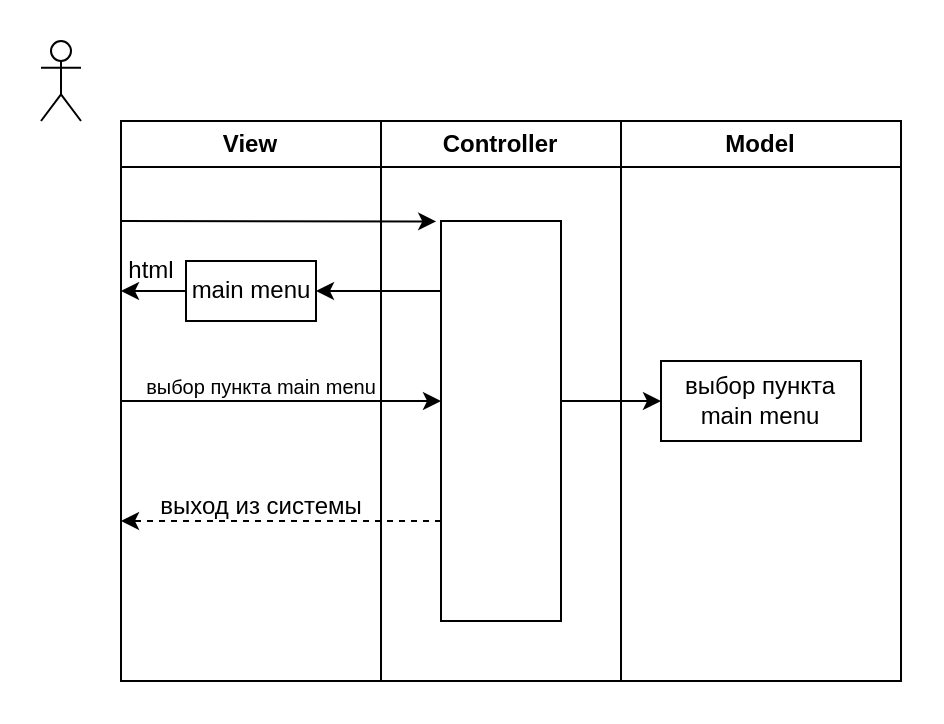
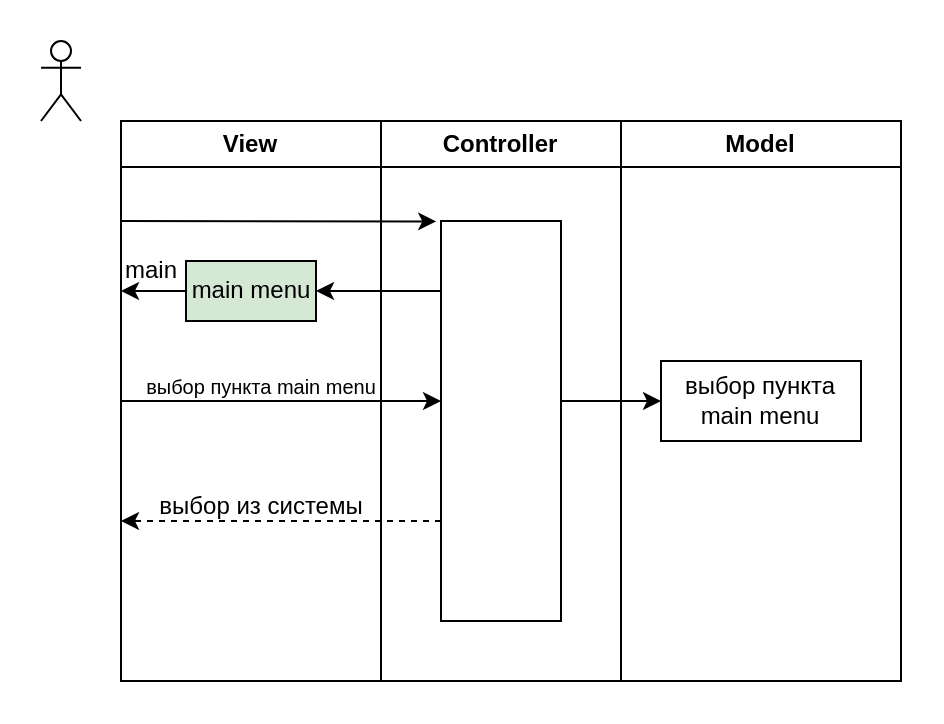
(152, 271) -> (152, 271)
(251, 291) -> (251, 291)
(262, 507) -> (262, 507)
